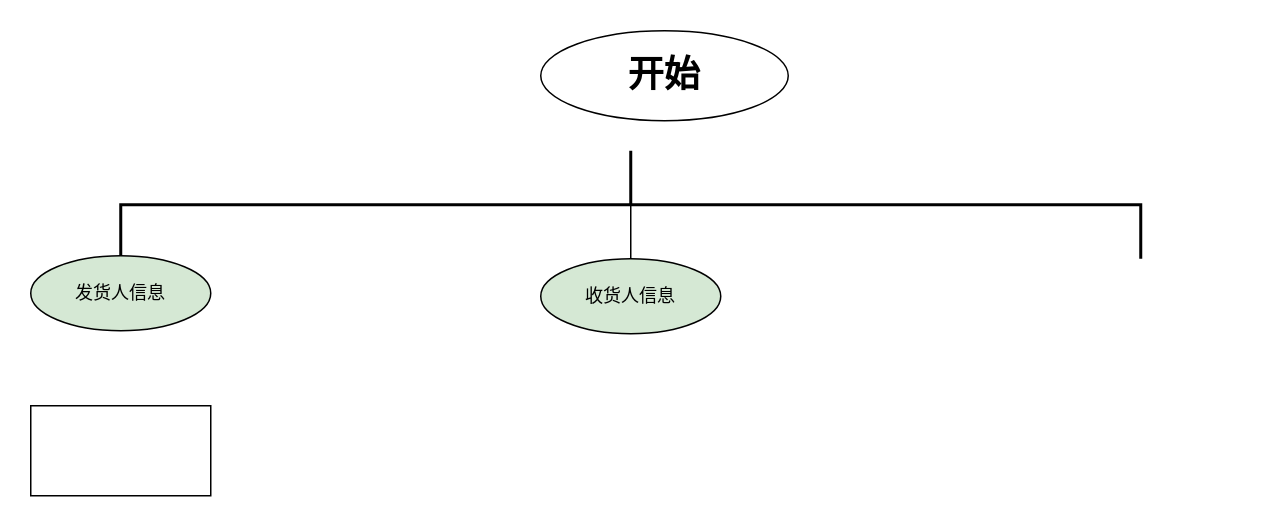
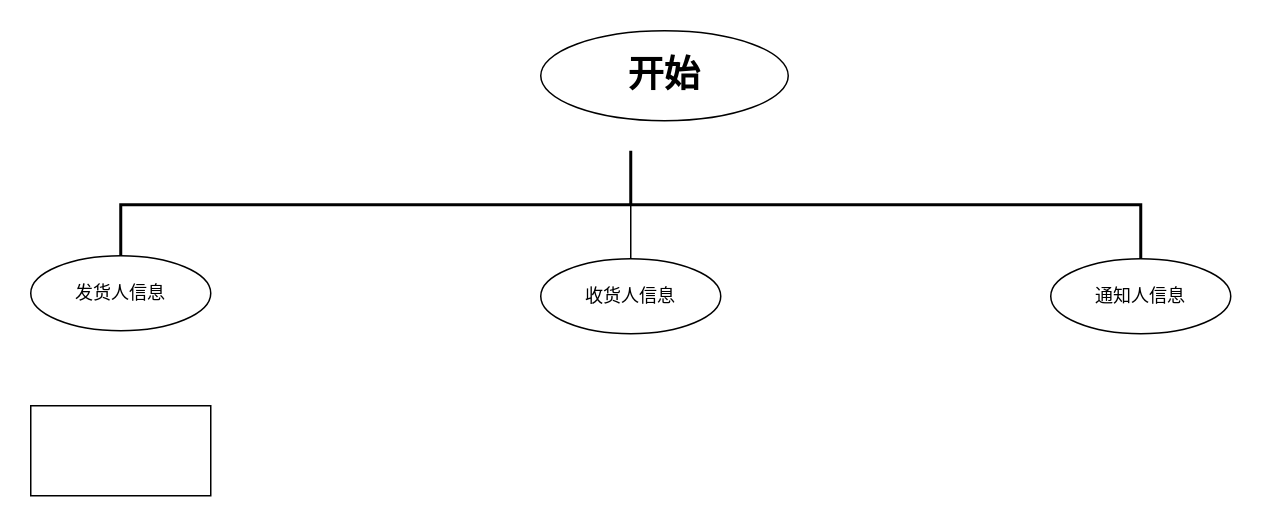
(121, 293) -> (121, 293)
(631, 296) -> (631, 296)
none -> (1141, 296)
